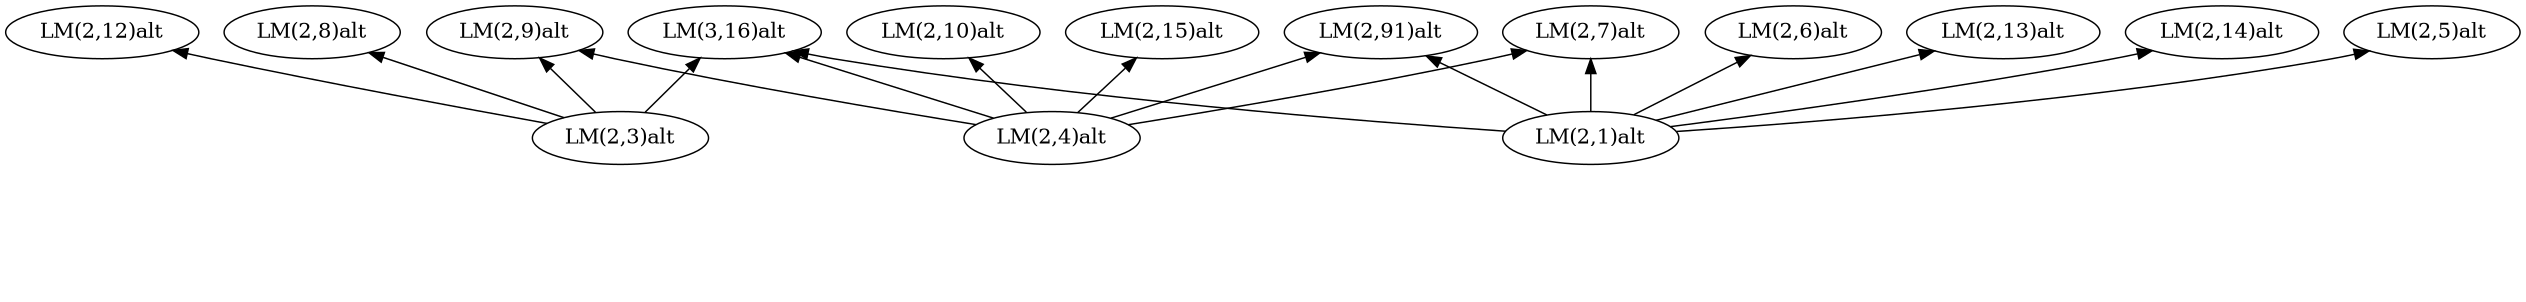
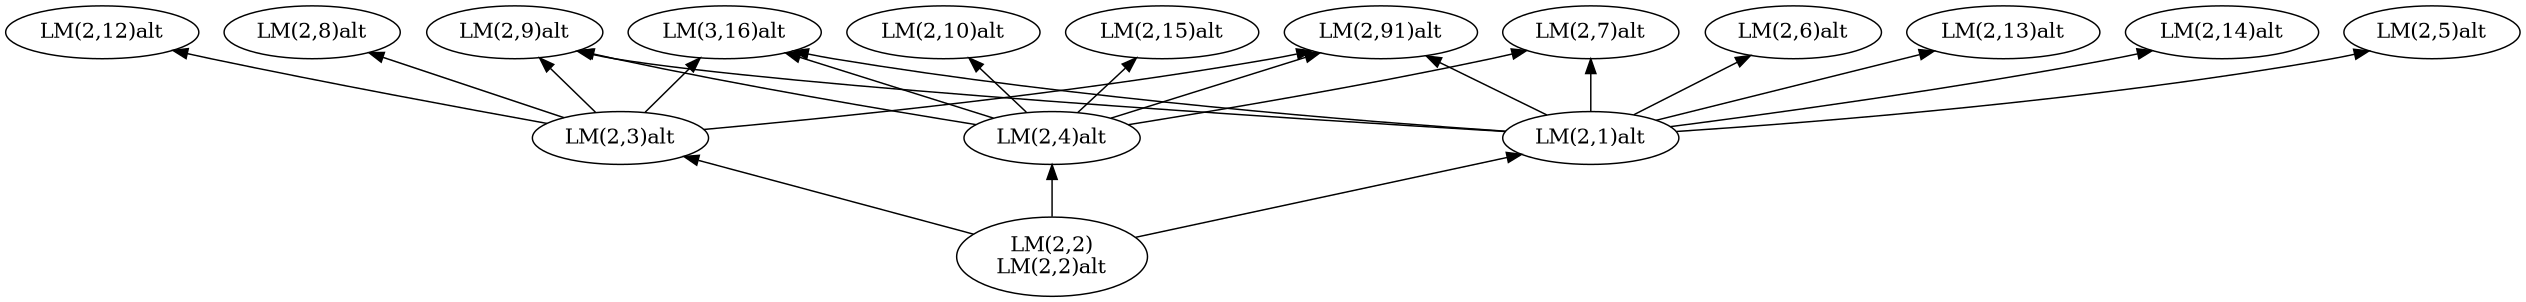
none -> (1048, 101)
none -> (927, 107)
none -> (1052, 257)
